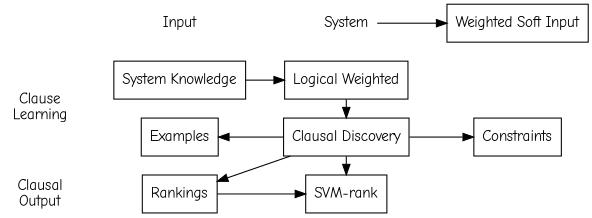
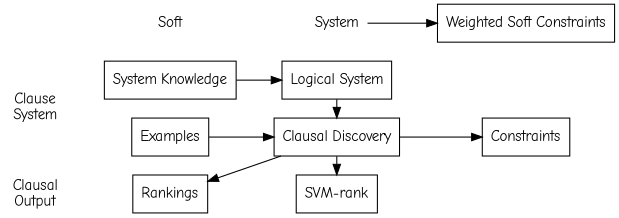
(180, 23) -> (170, 23)
(518, 23) -> (526, 23)
(346, 80) -> (337, 80)
(40, 108) -> (35, 108)
(256, 137) -> (236, 137)
(256, 194) -> none
